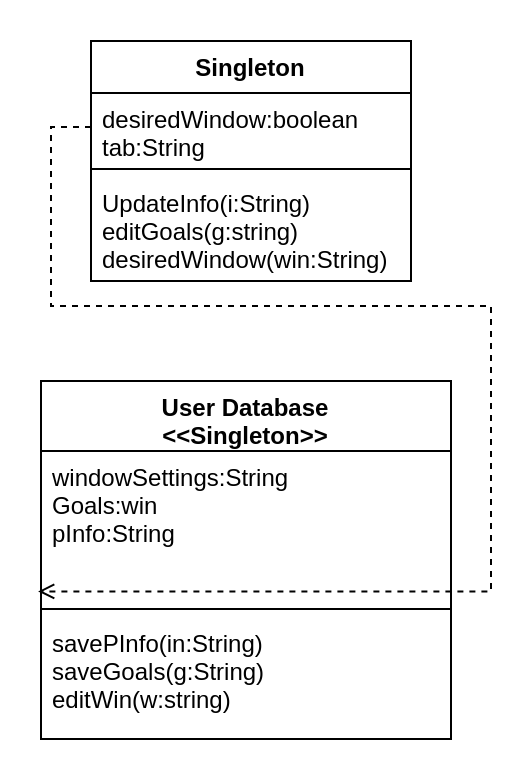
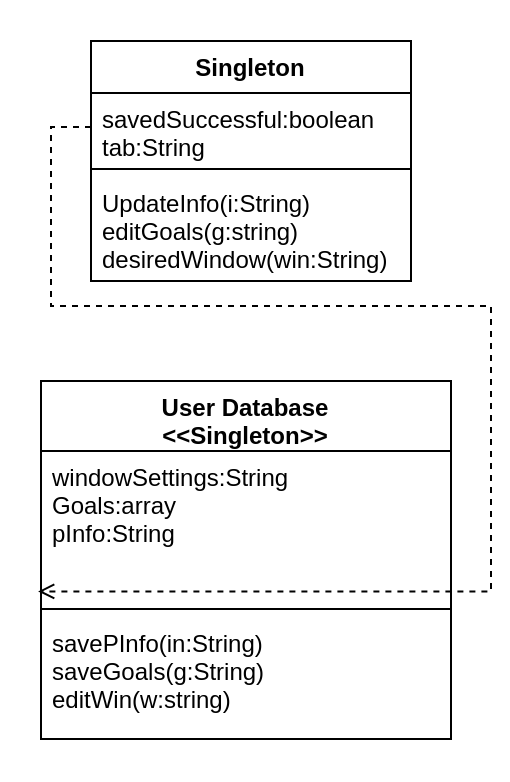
(231, 120) -> (247, 120)
(181, 478) -> (181, 478)
